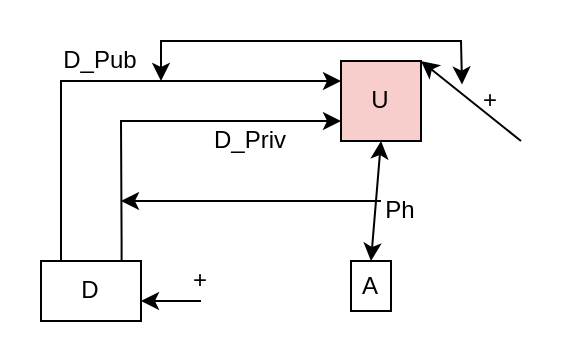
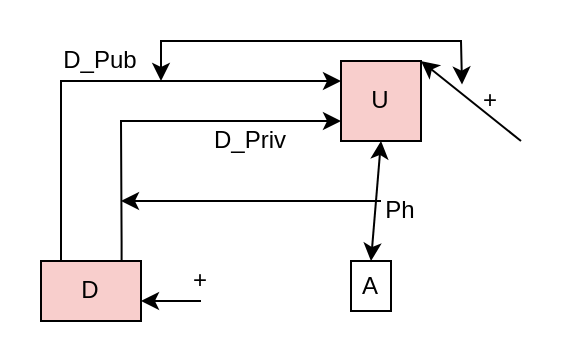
(91, 291) -> (91, 291)
